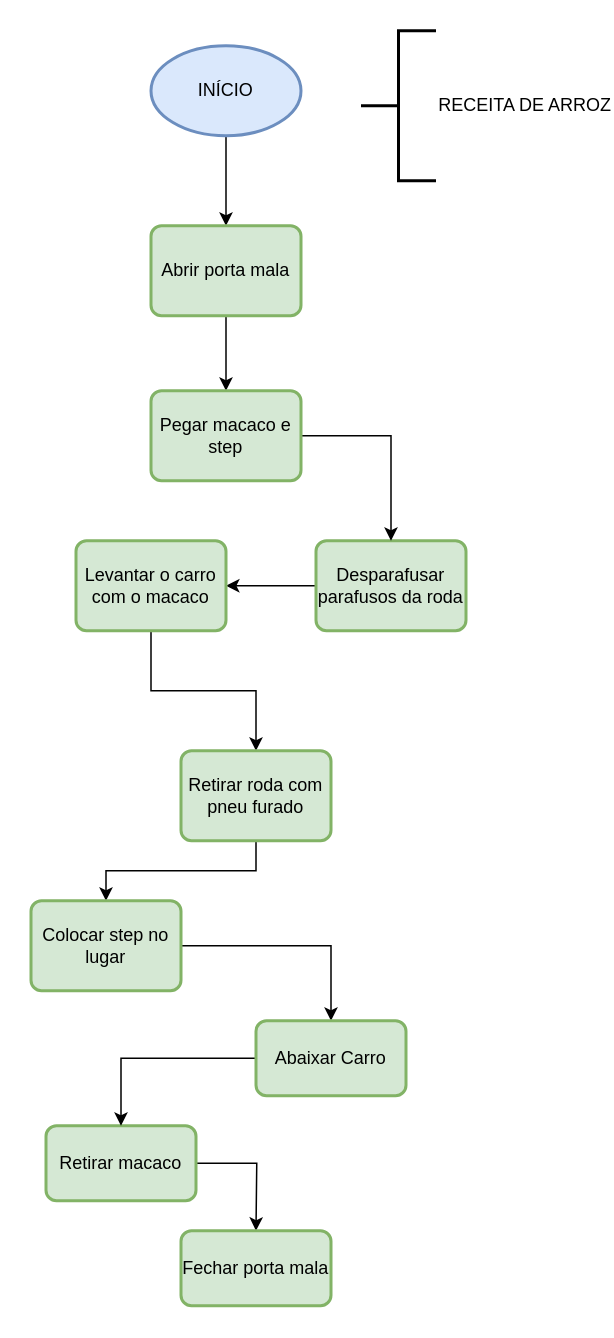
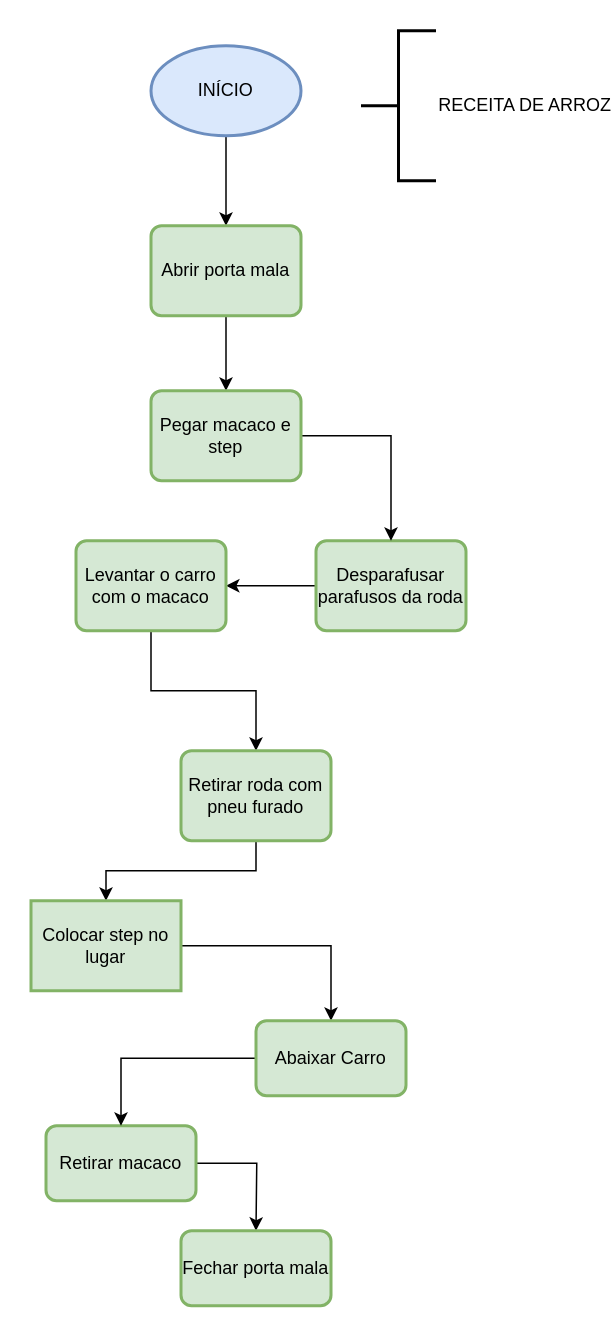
(106, 946) -> (106, 946)
